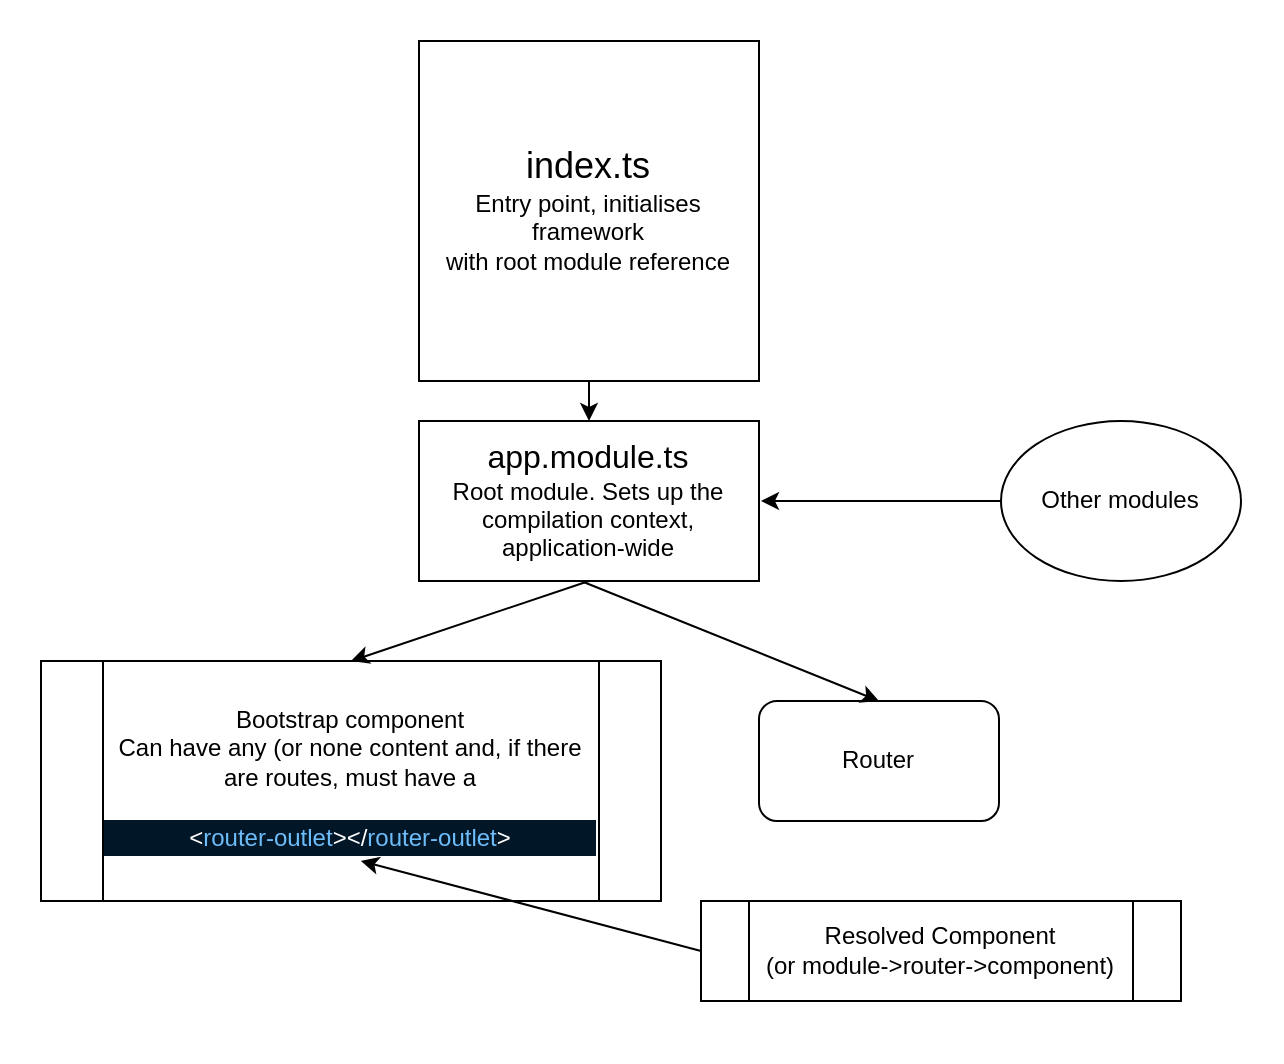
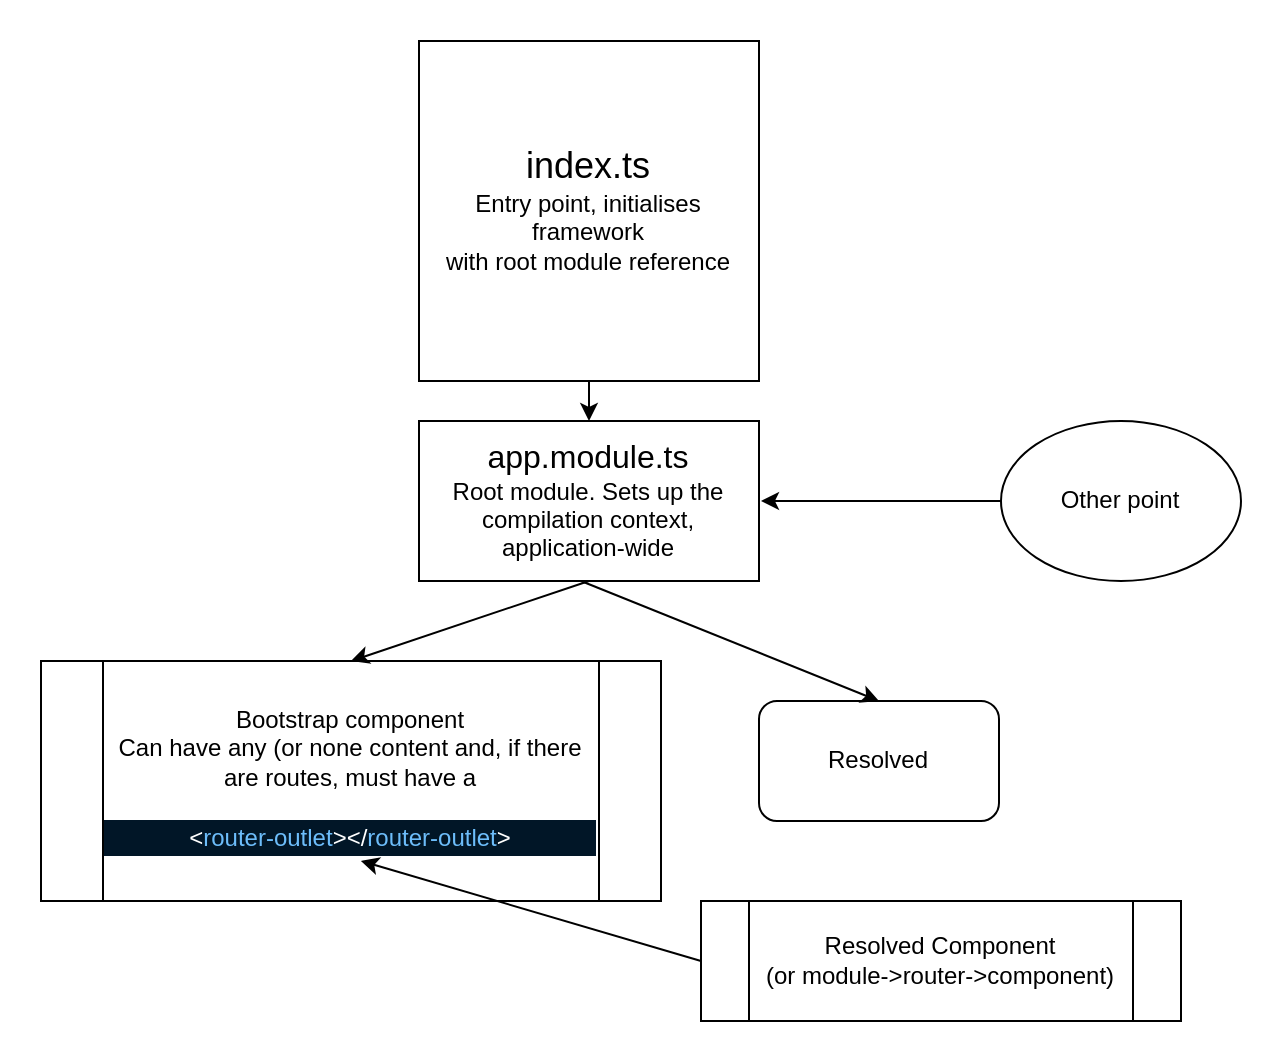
(1121, 501) -> (1121, 501)
(879, 761) -> (879, 761)
(941, 951) -> (941, 961)
